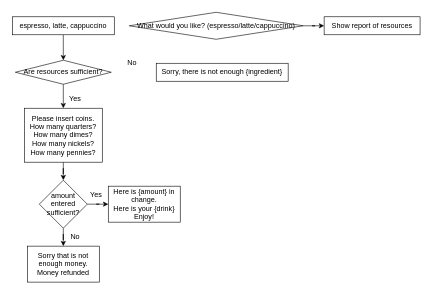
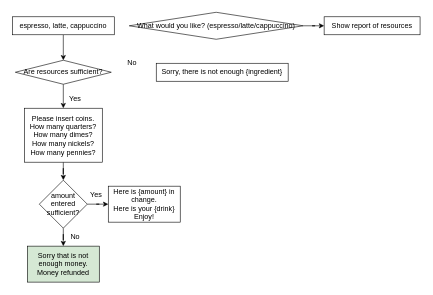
(63, 264) -> (63, 264)
